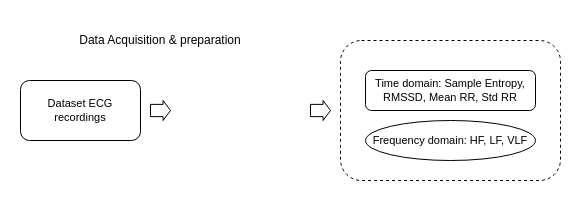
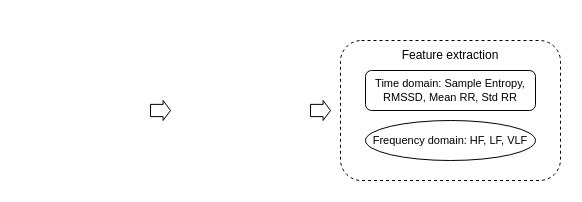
(161, 41) -> none
none -> (451, 56)
(81, 111) -> none
